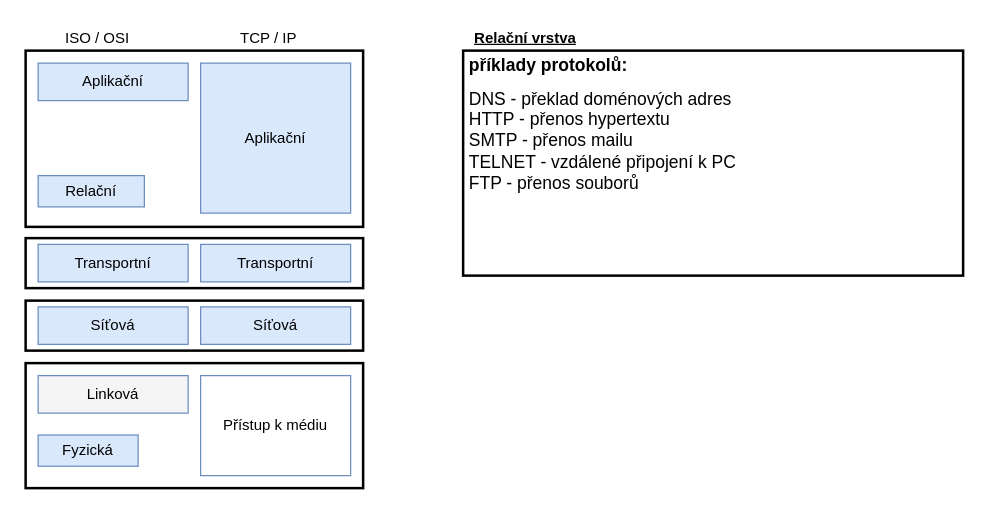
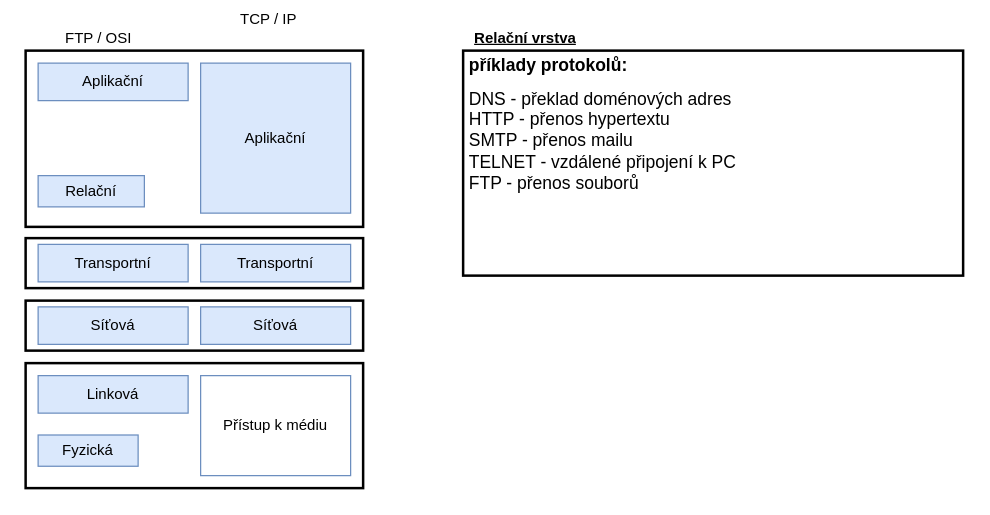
(100, 38) -> (100, 38)
(276, 38) -> (276, 19)
(113, 394) -> (113, 394)
